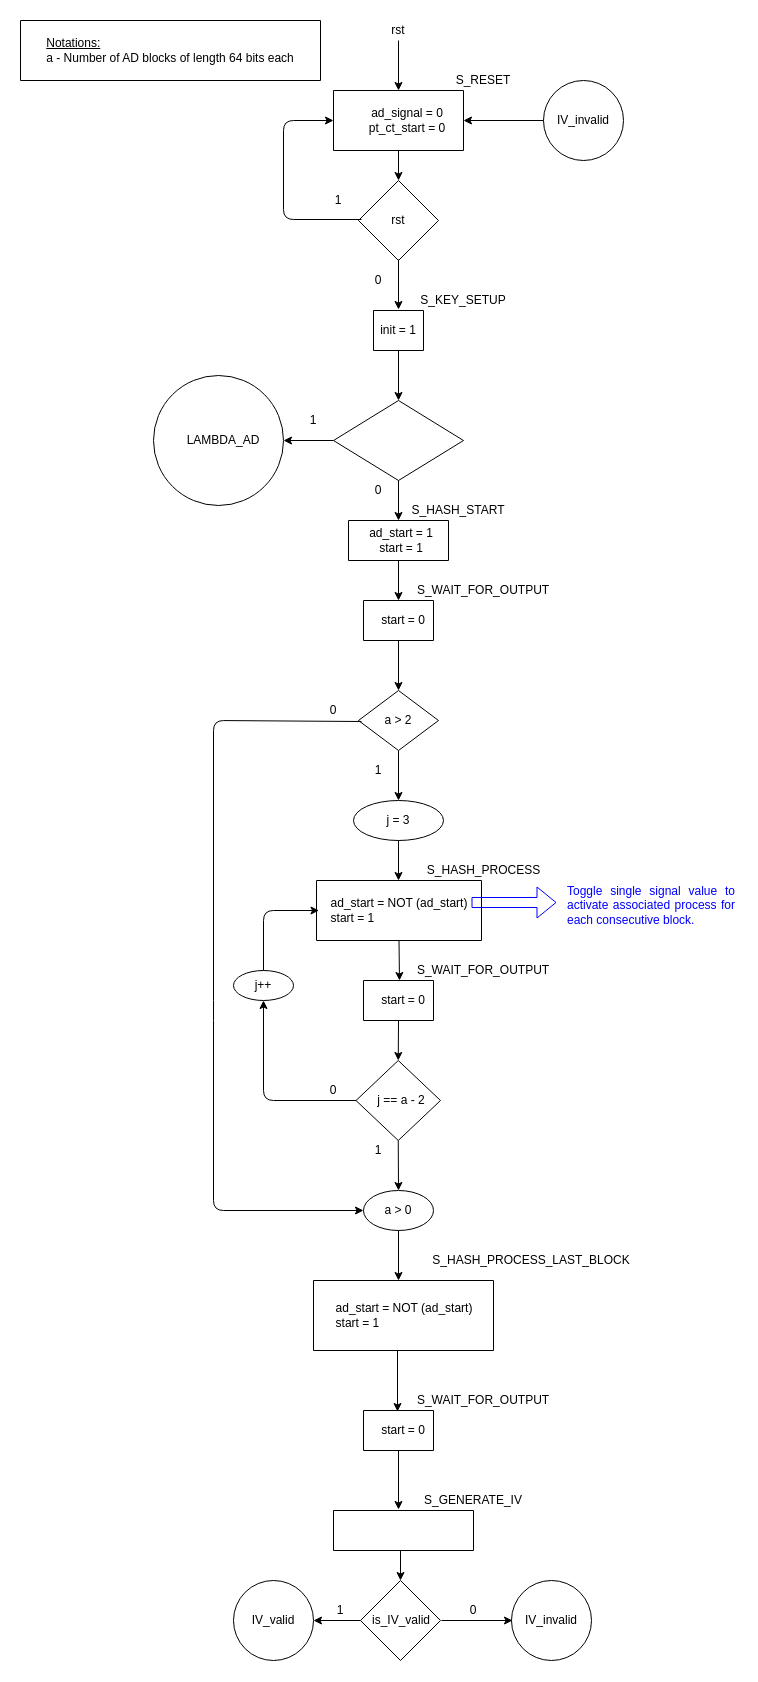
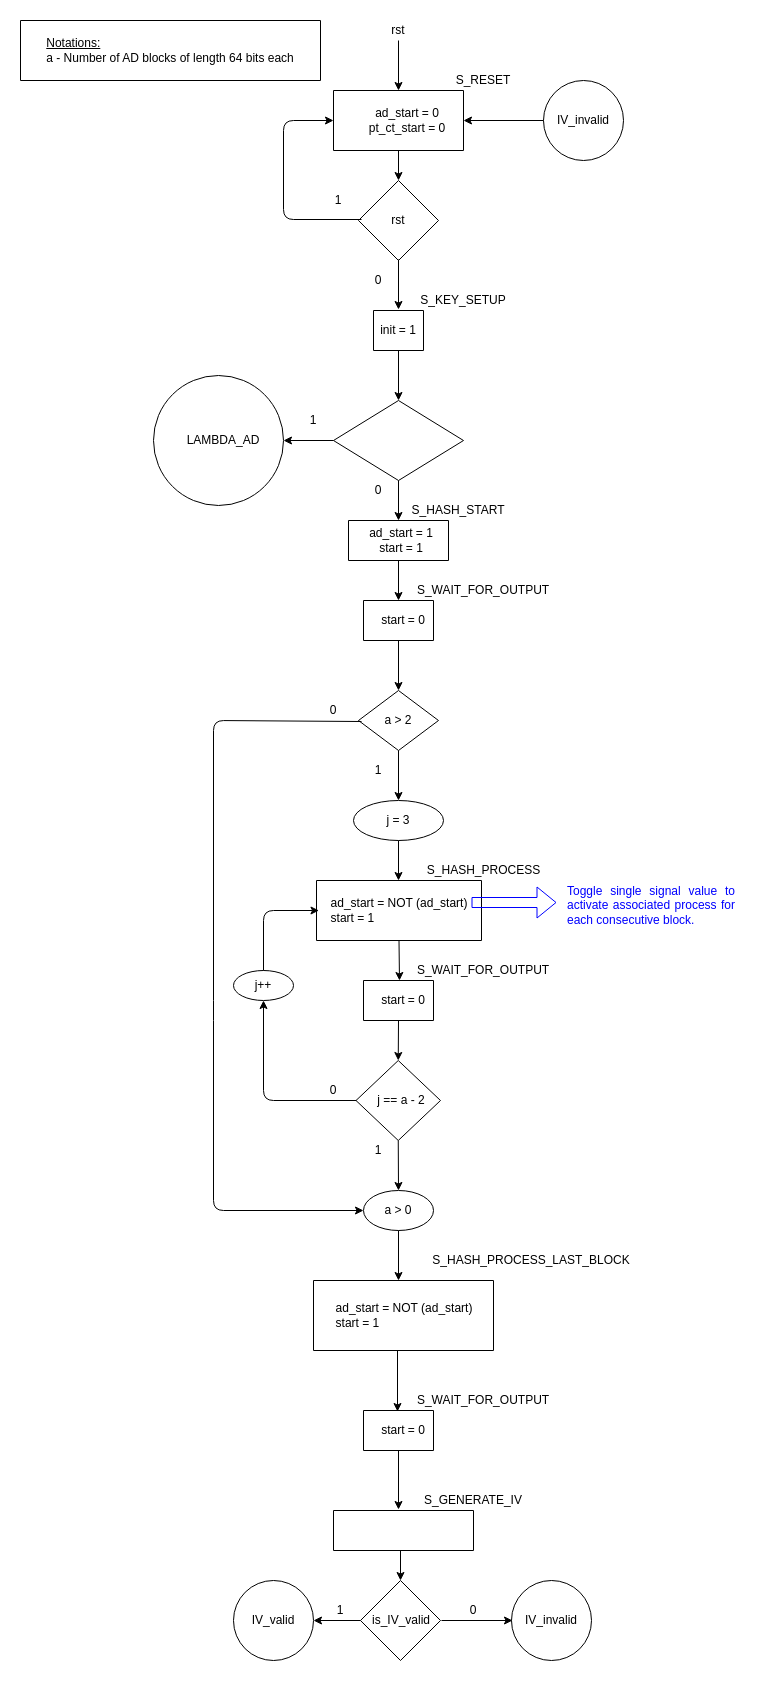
(408, 121) -> (408, 121)
